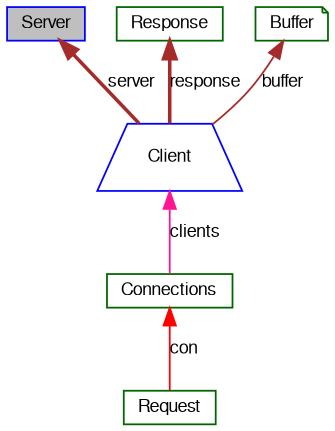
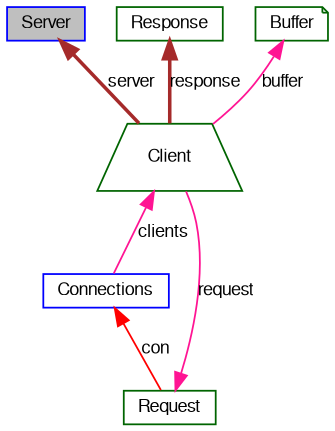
(247, 93) -> (247, 93)
(170, 157) -> (170, 157)
none -> (199, 282)
(170, 291) -> (106, 291)
